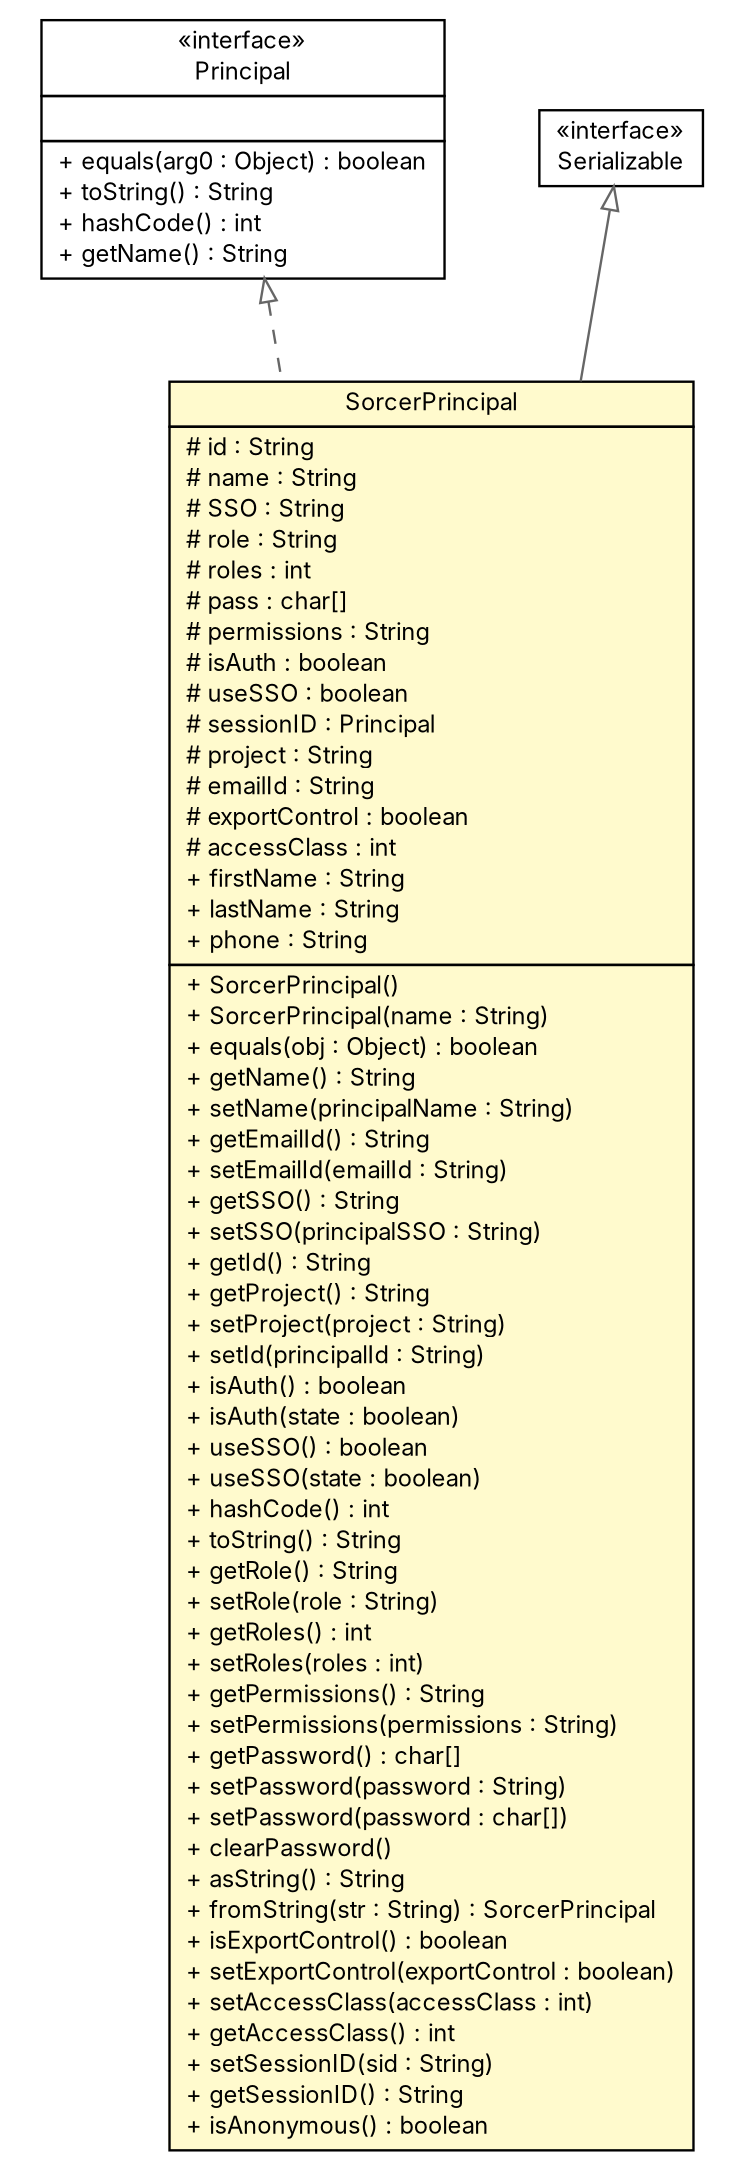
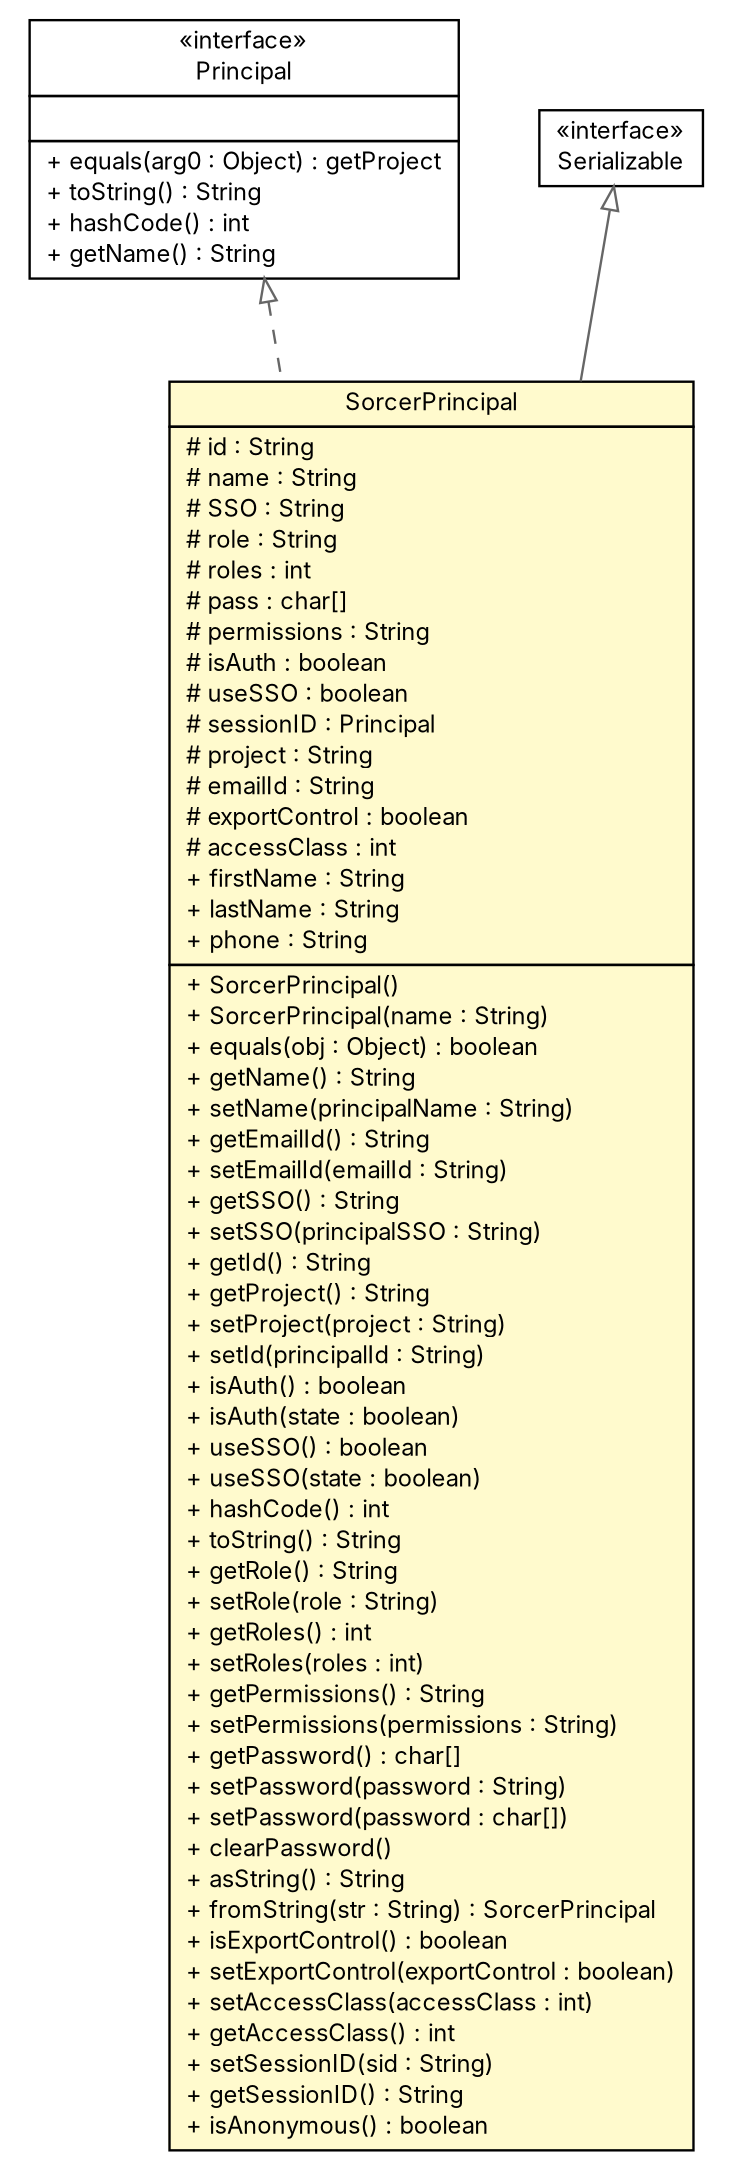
(243, 162) -> (244, 162)
